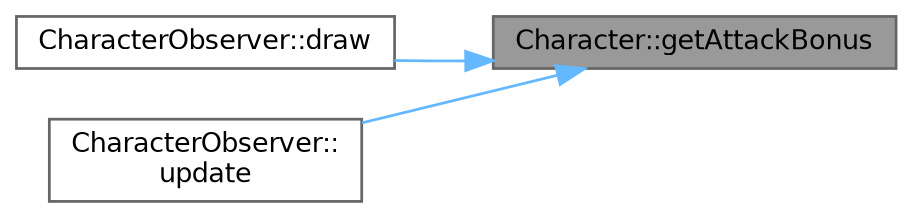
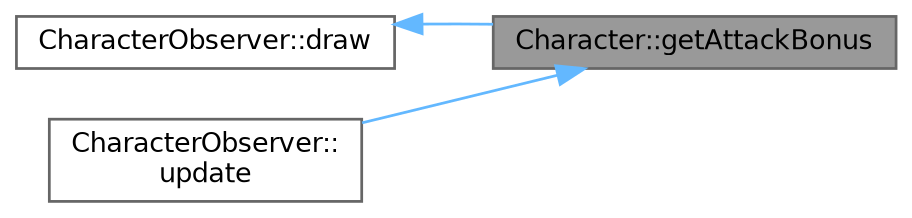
(430, 61) -> (458, 24)
